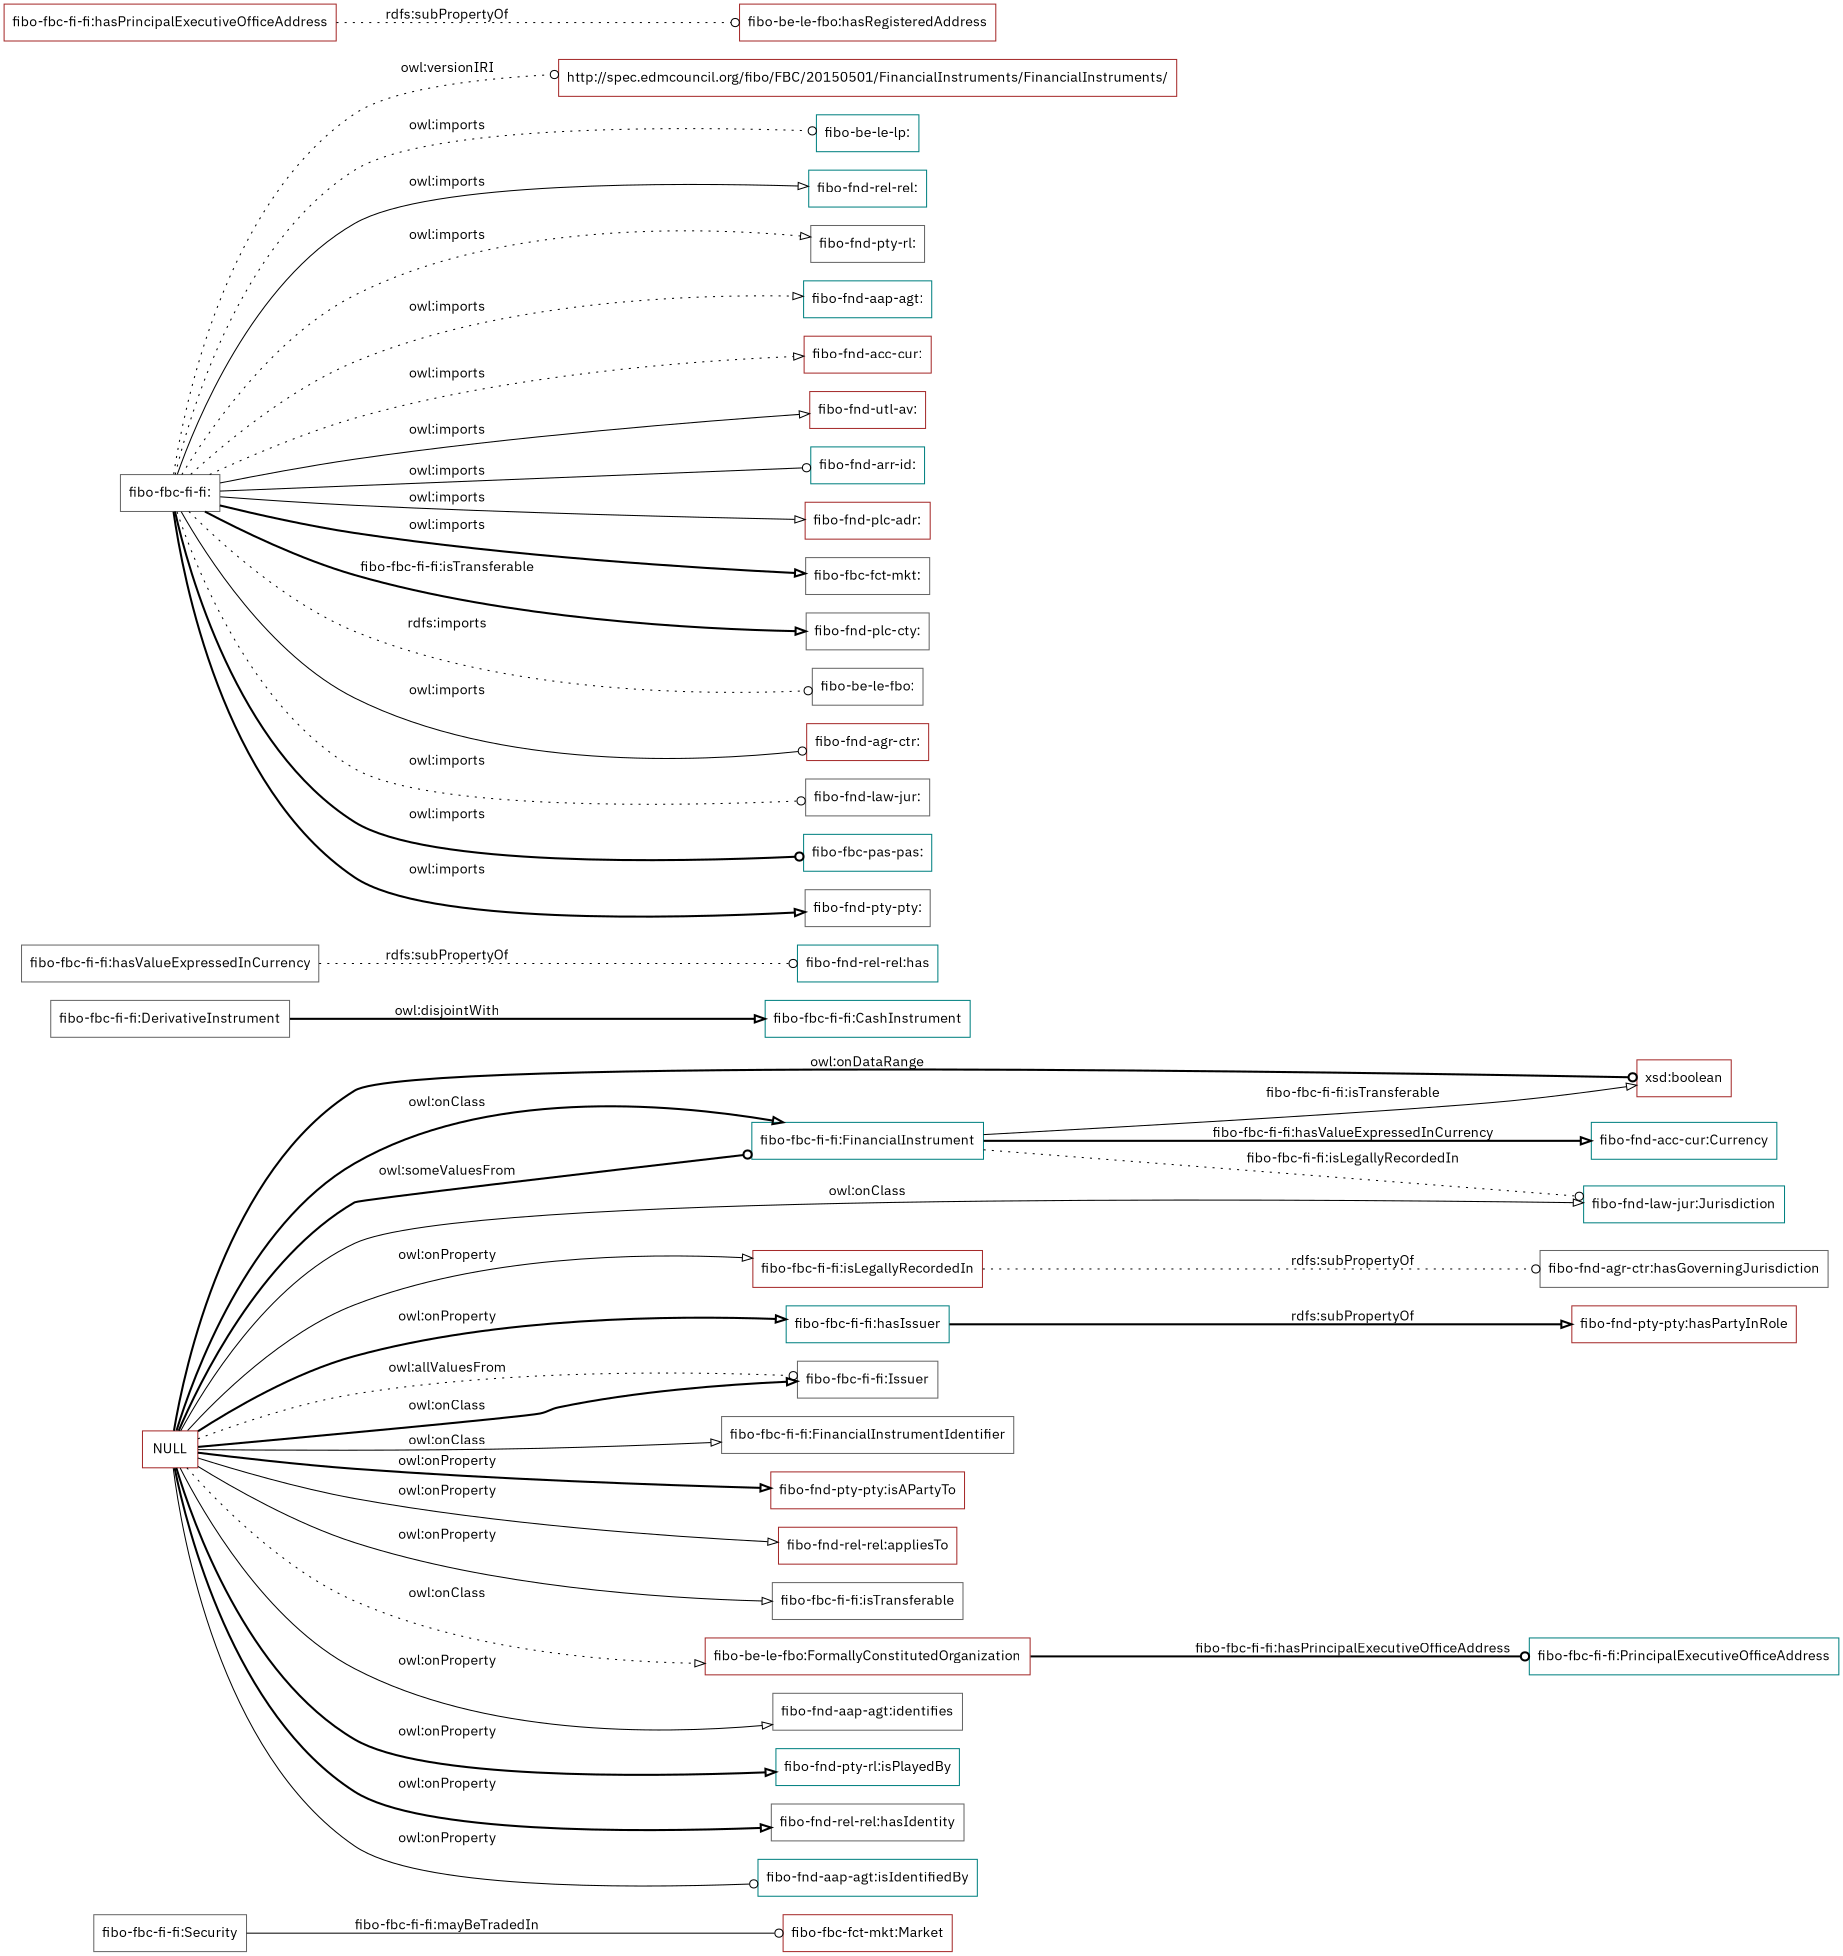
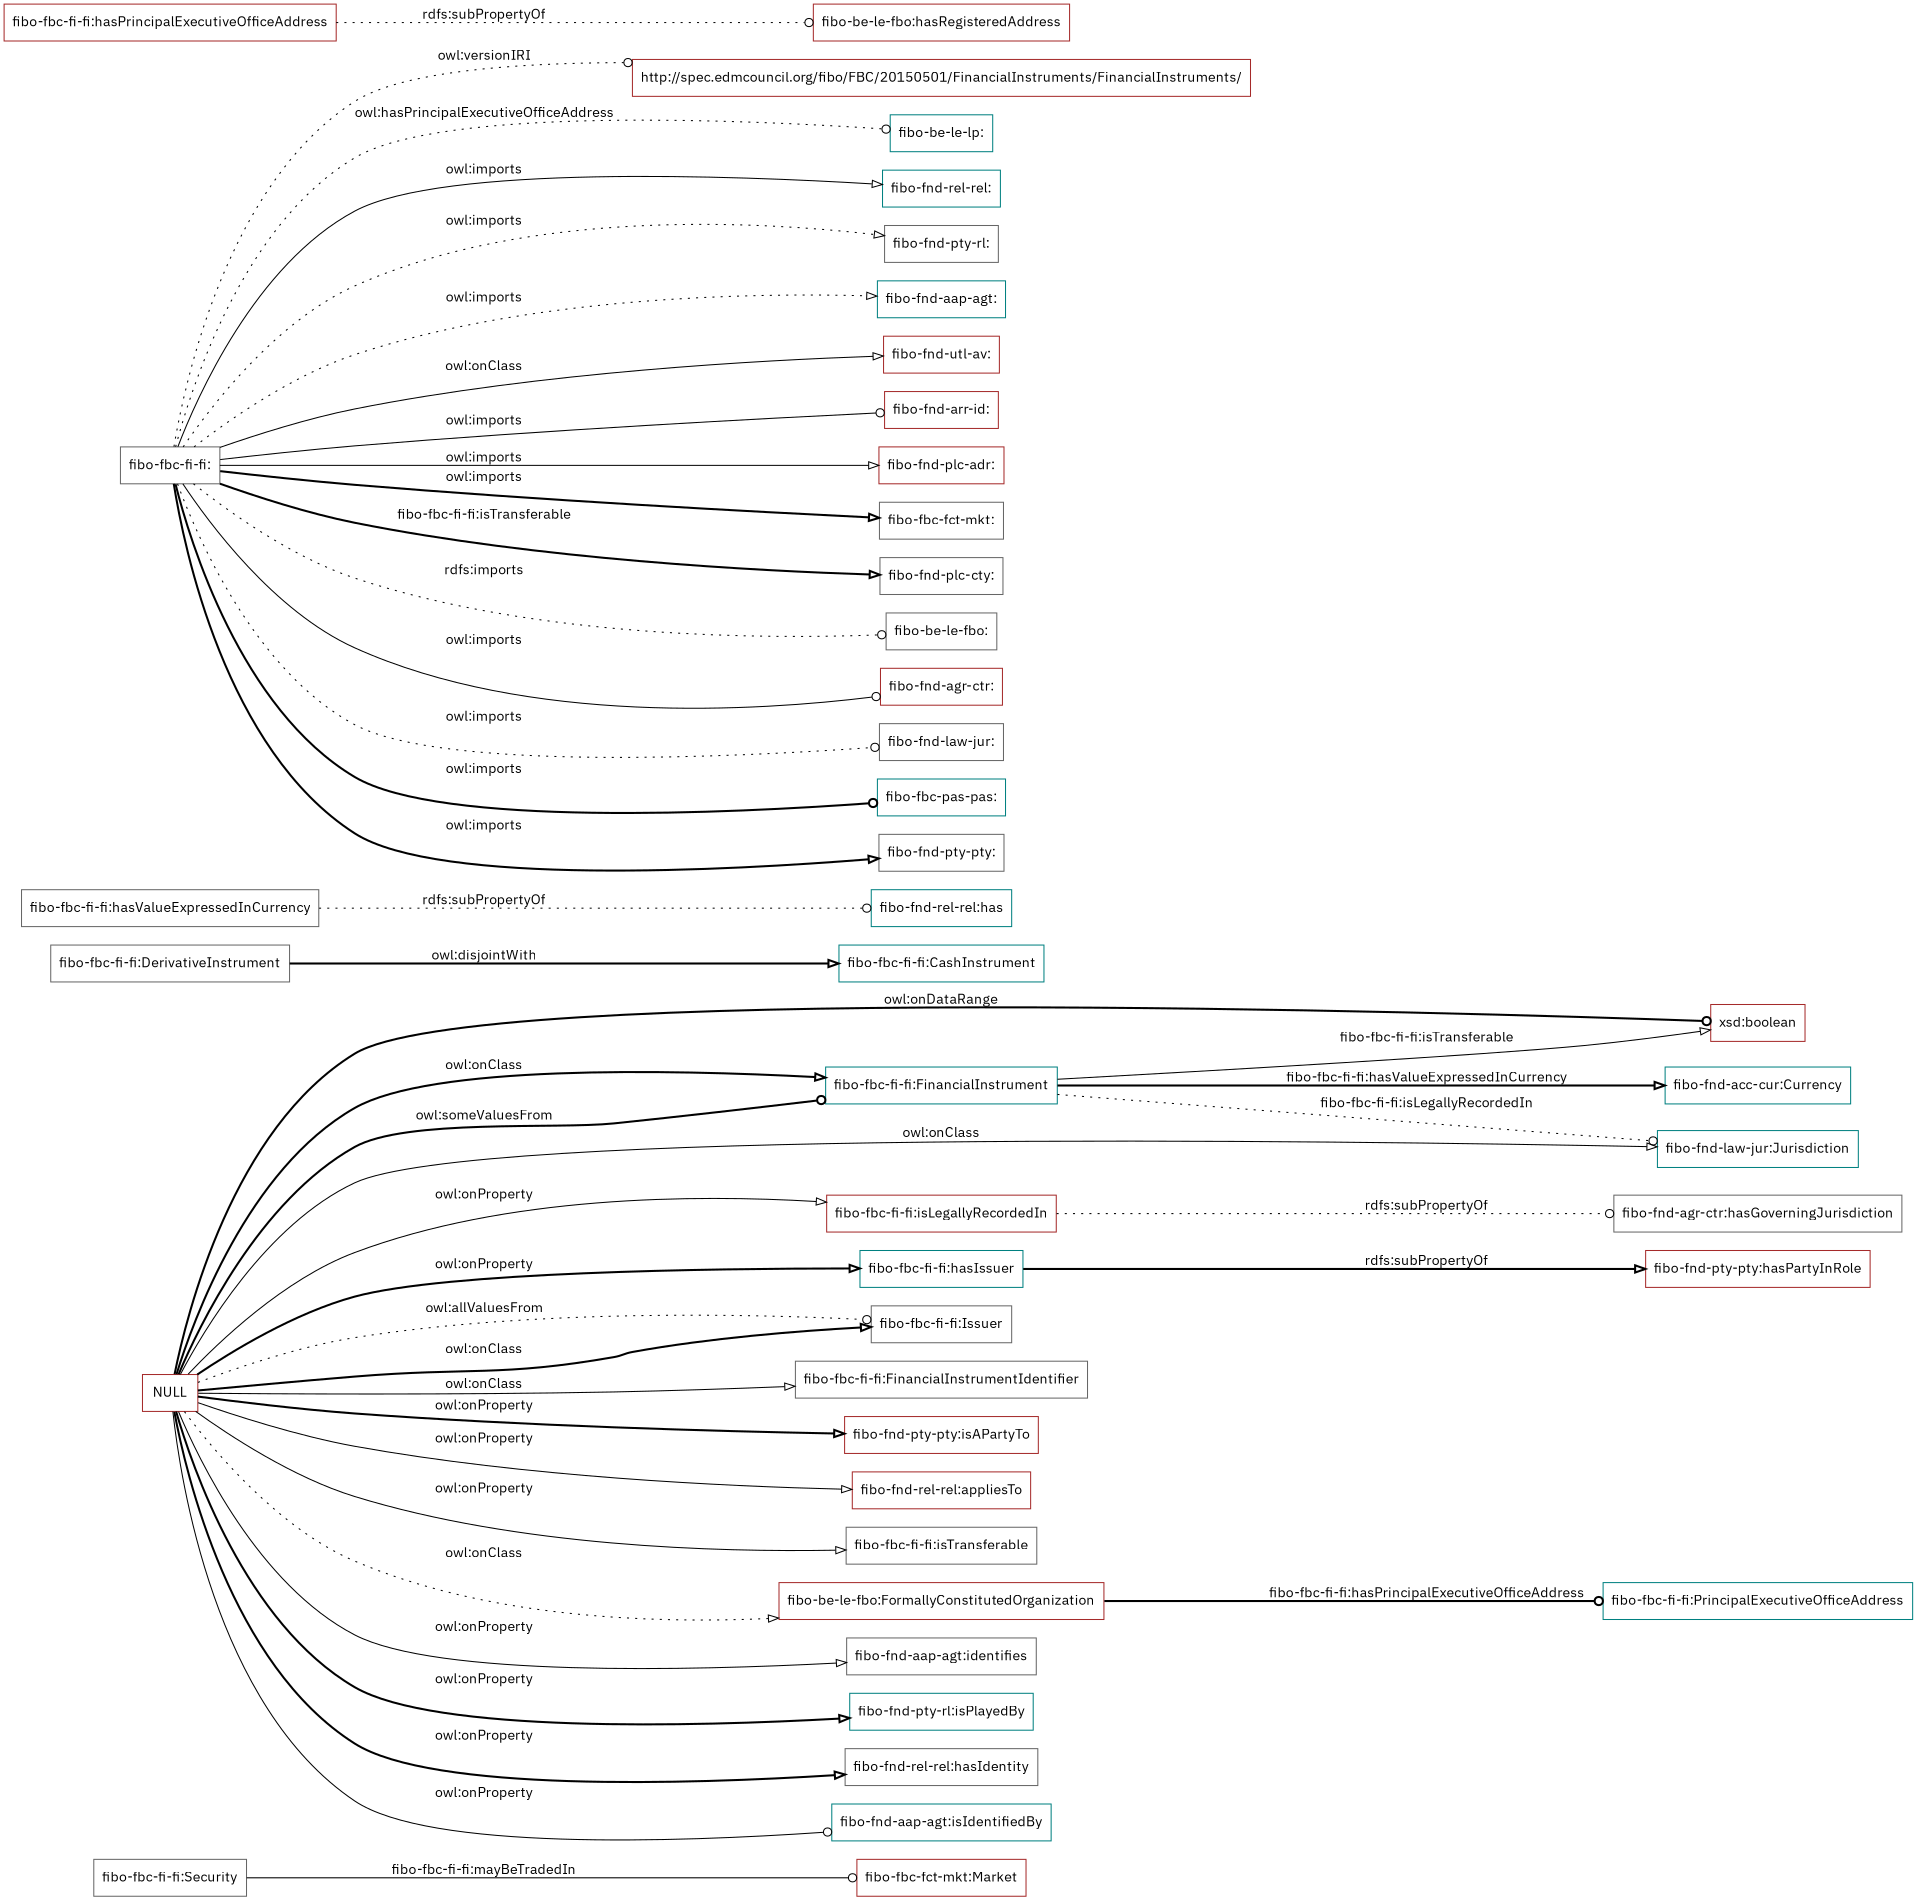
(447, 126) -> (484, 113)
(868, 355) -> none
(447, 430) -> (484, 366)
(868, 465) -> (941, 410)
